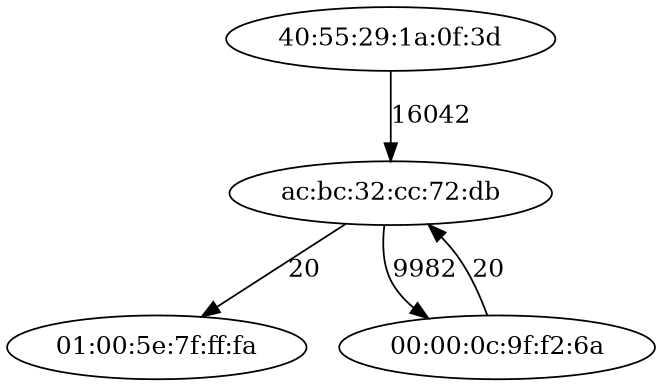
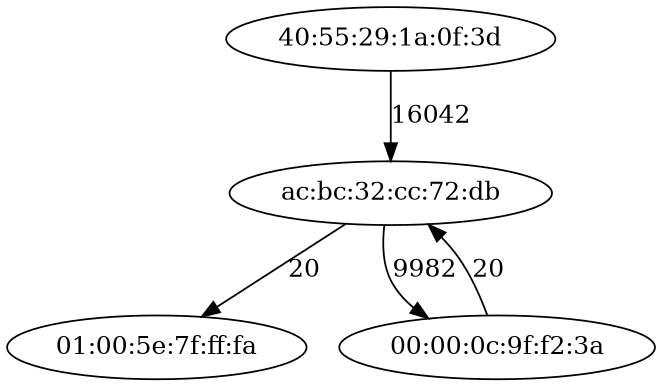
(497, 347) -> (497, 347)
